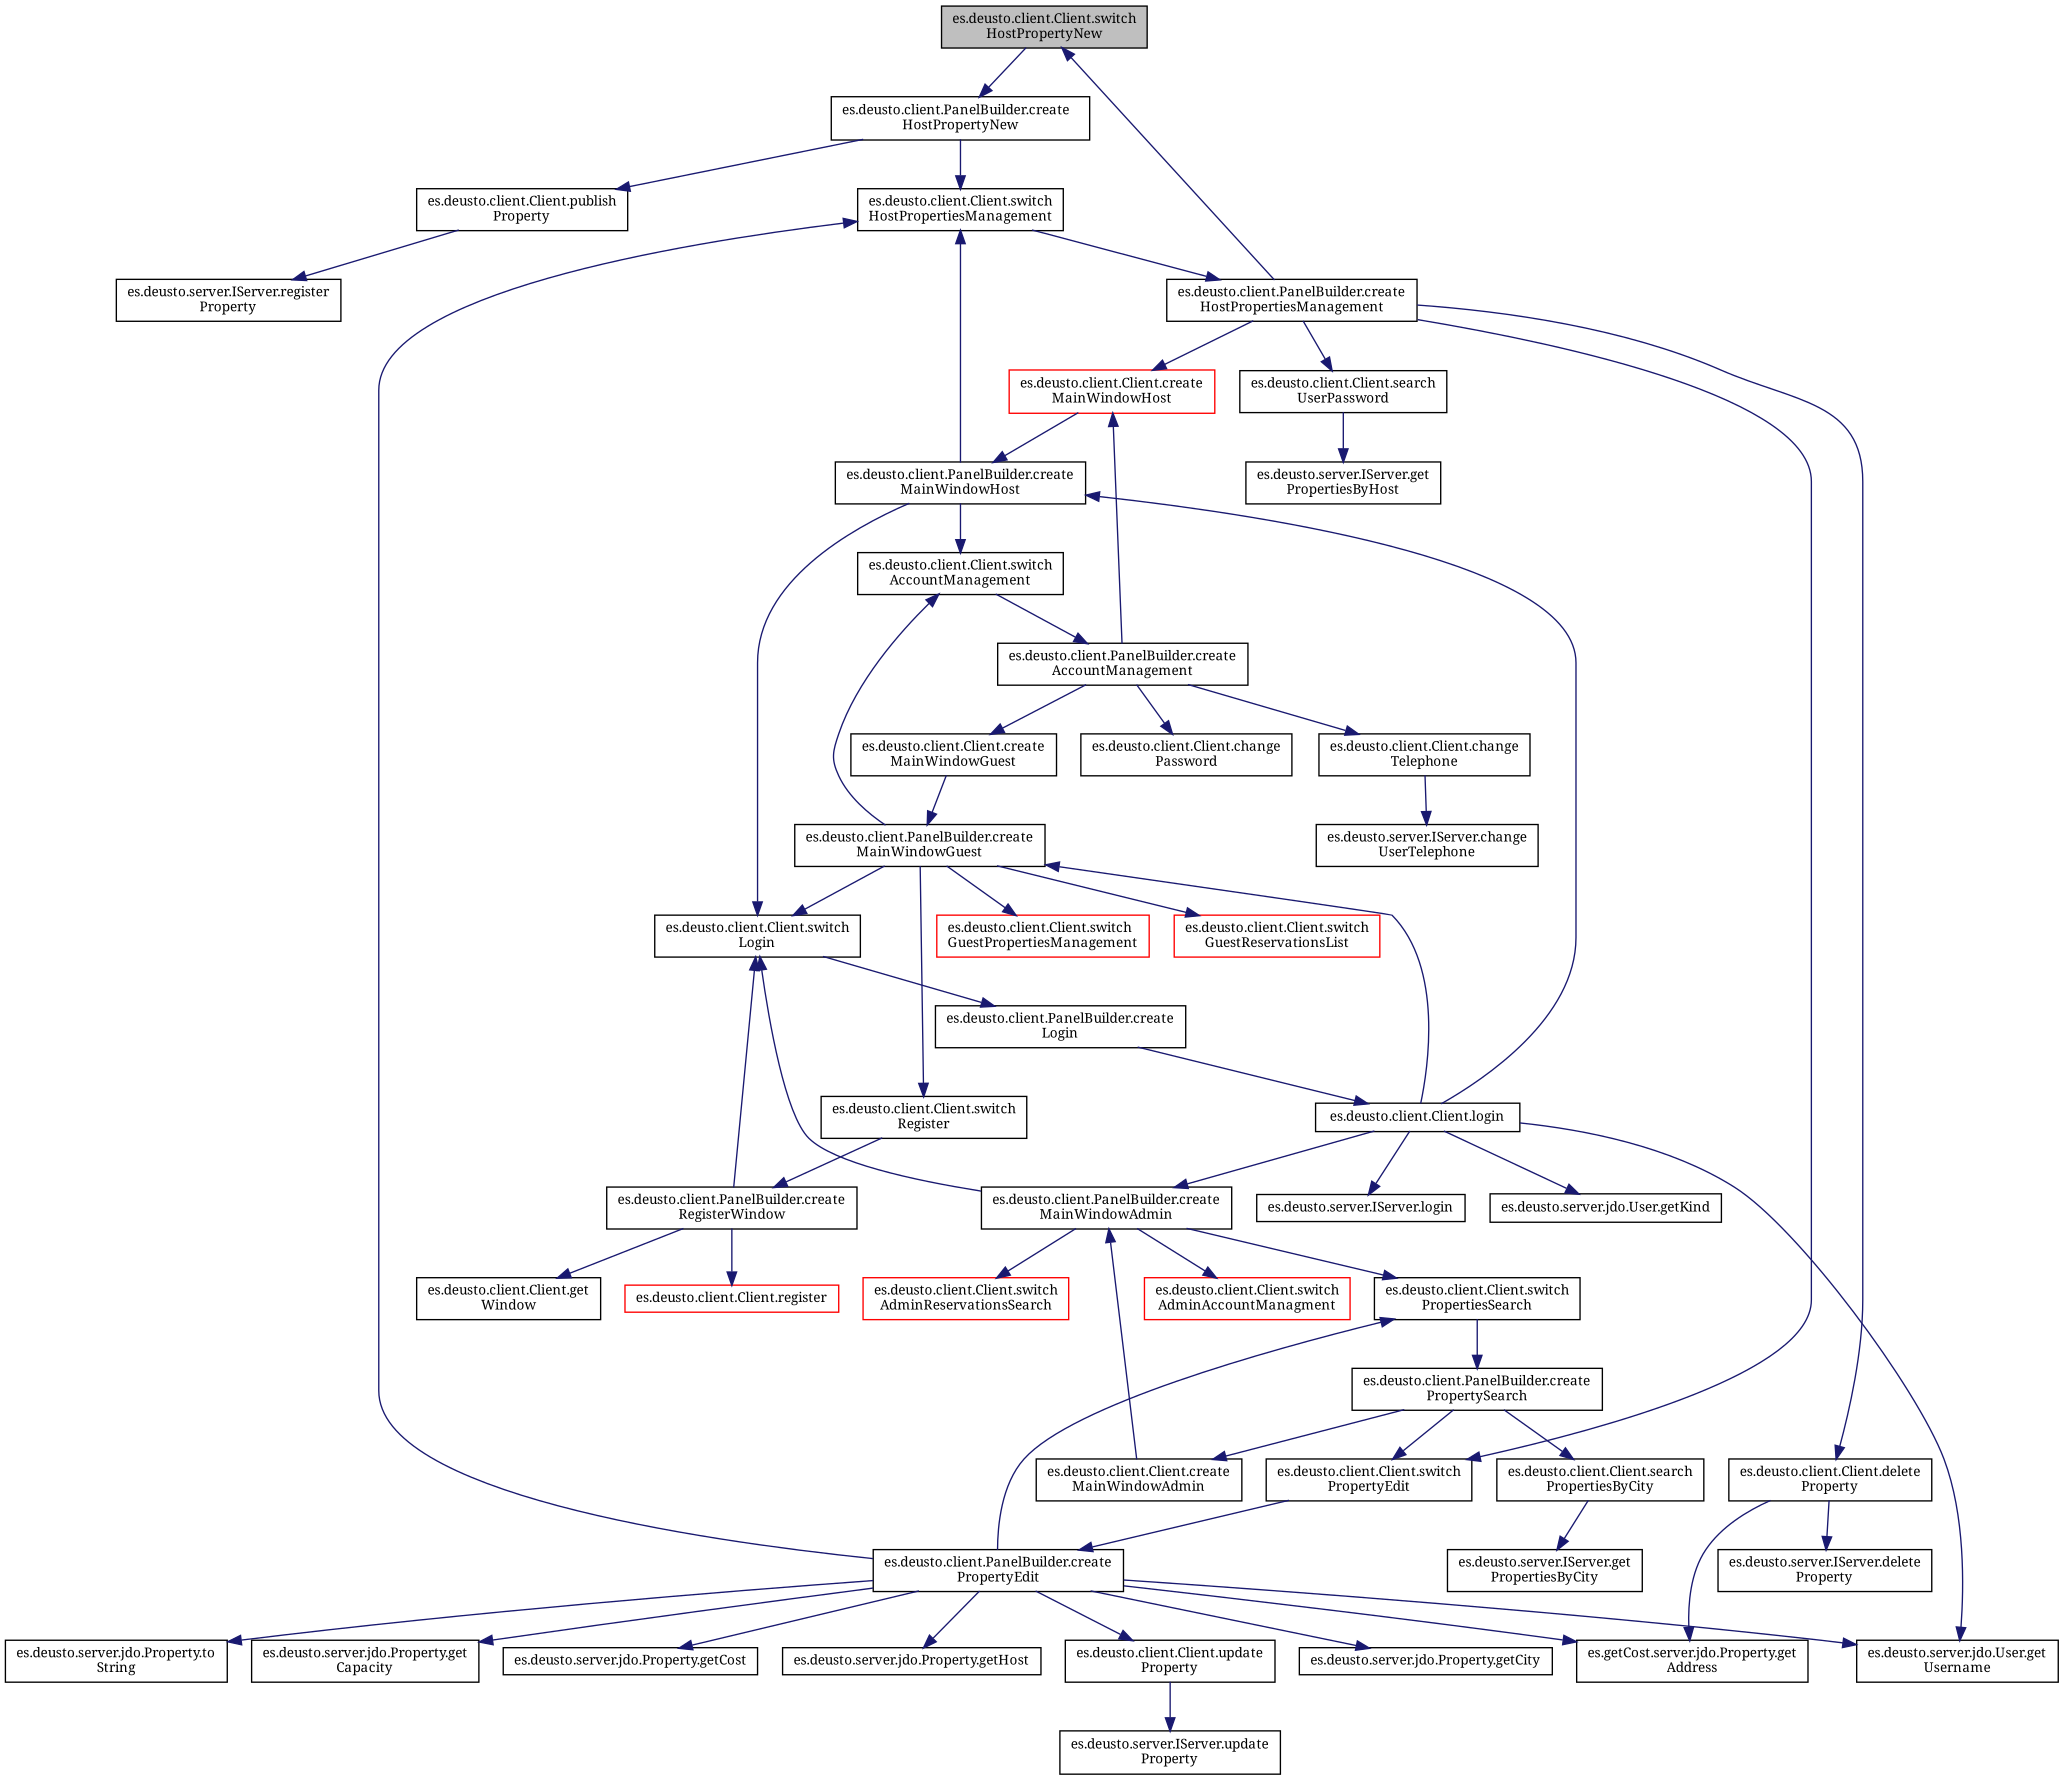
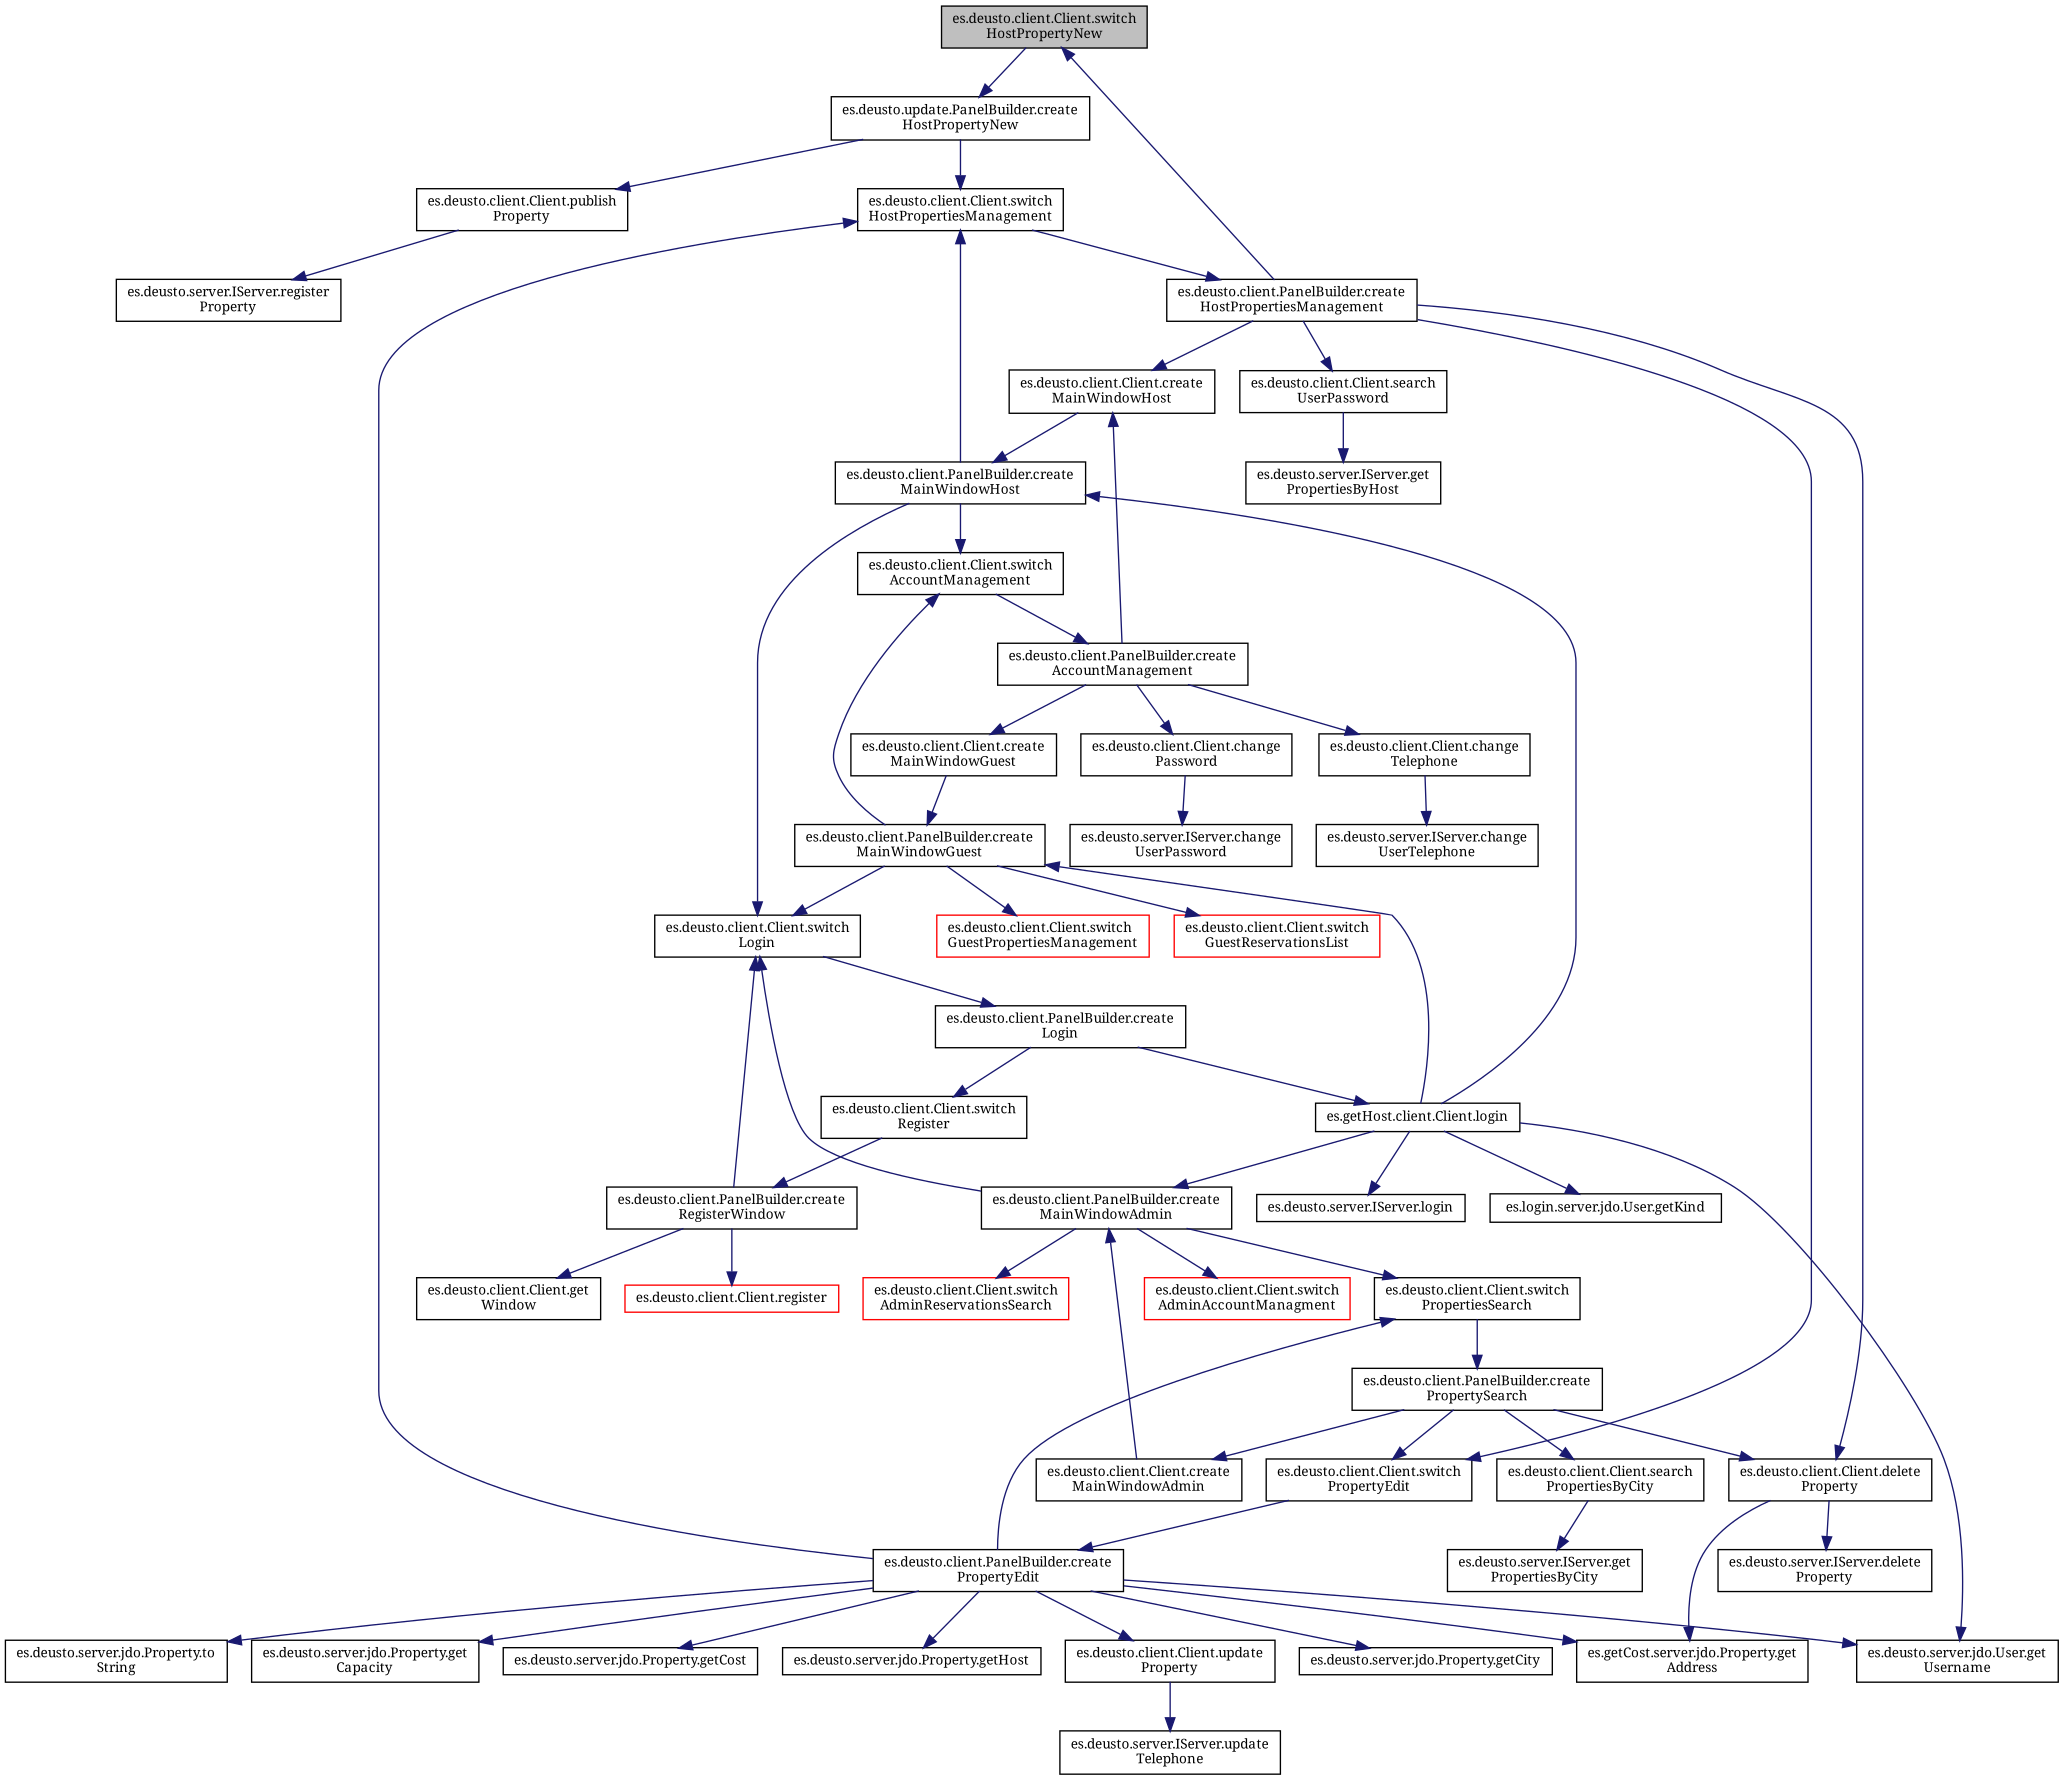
(960, 118) -> (960, 118)
(1112, 392) -> (1112, 392)
none -> (1181, 845)
(922, 975) -> (998, 1068)
(1418, 1117) -> (1418, 1117)
(1606, 1208) -> (1606, 1208)
none -> (1647, 1433)
(1170, 1753) -> (1170, 1753)
